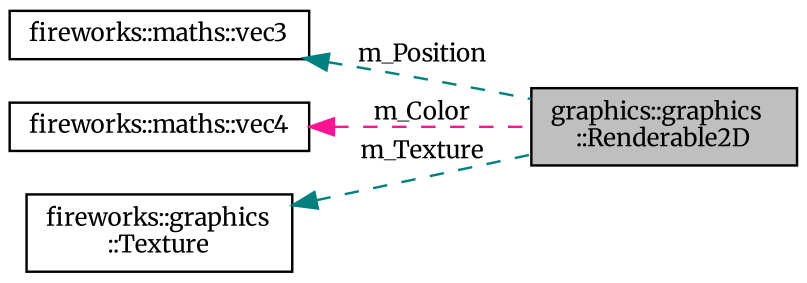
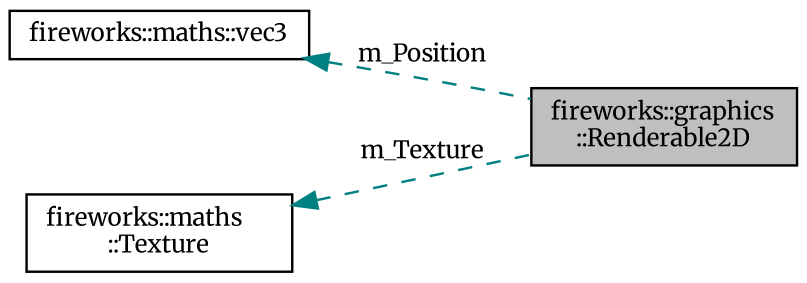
(159, 127) -> none
(664, 127) -> (664, 127)
(159, 233) -> (159, 233)
